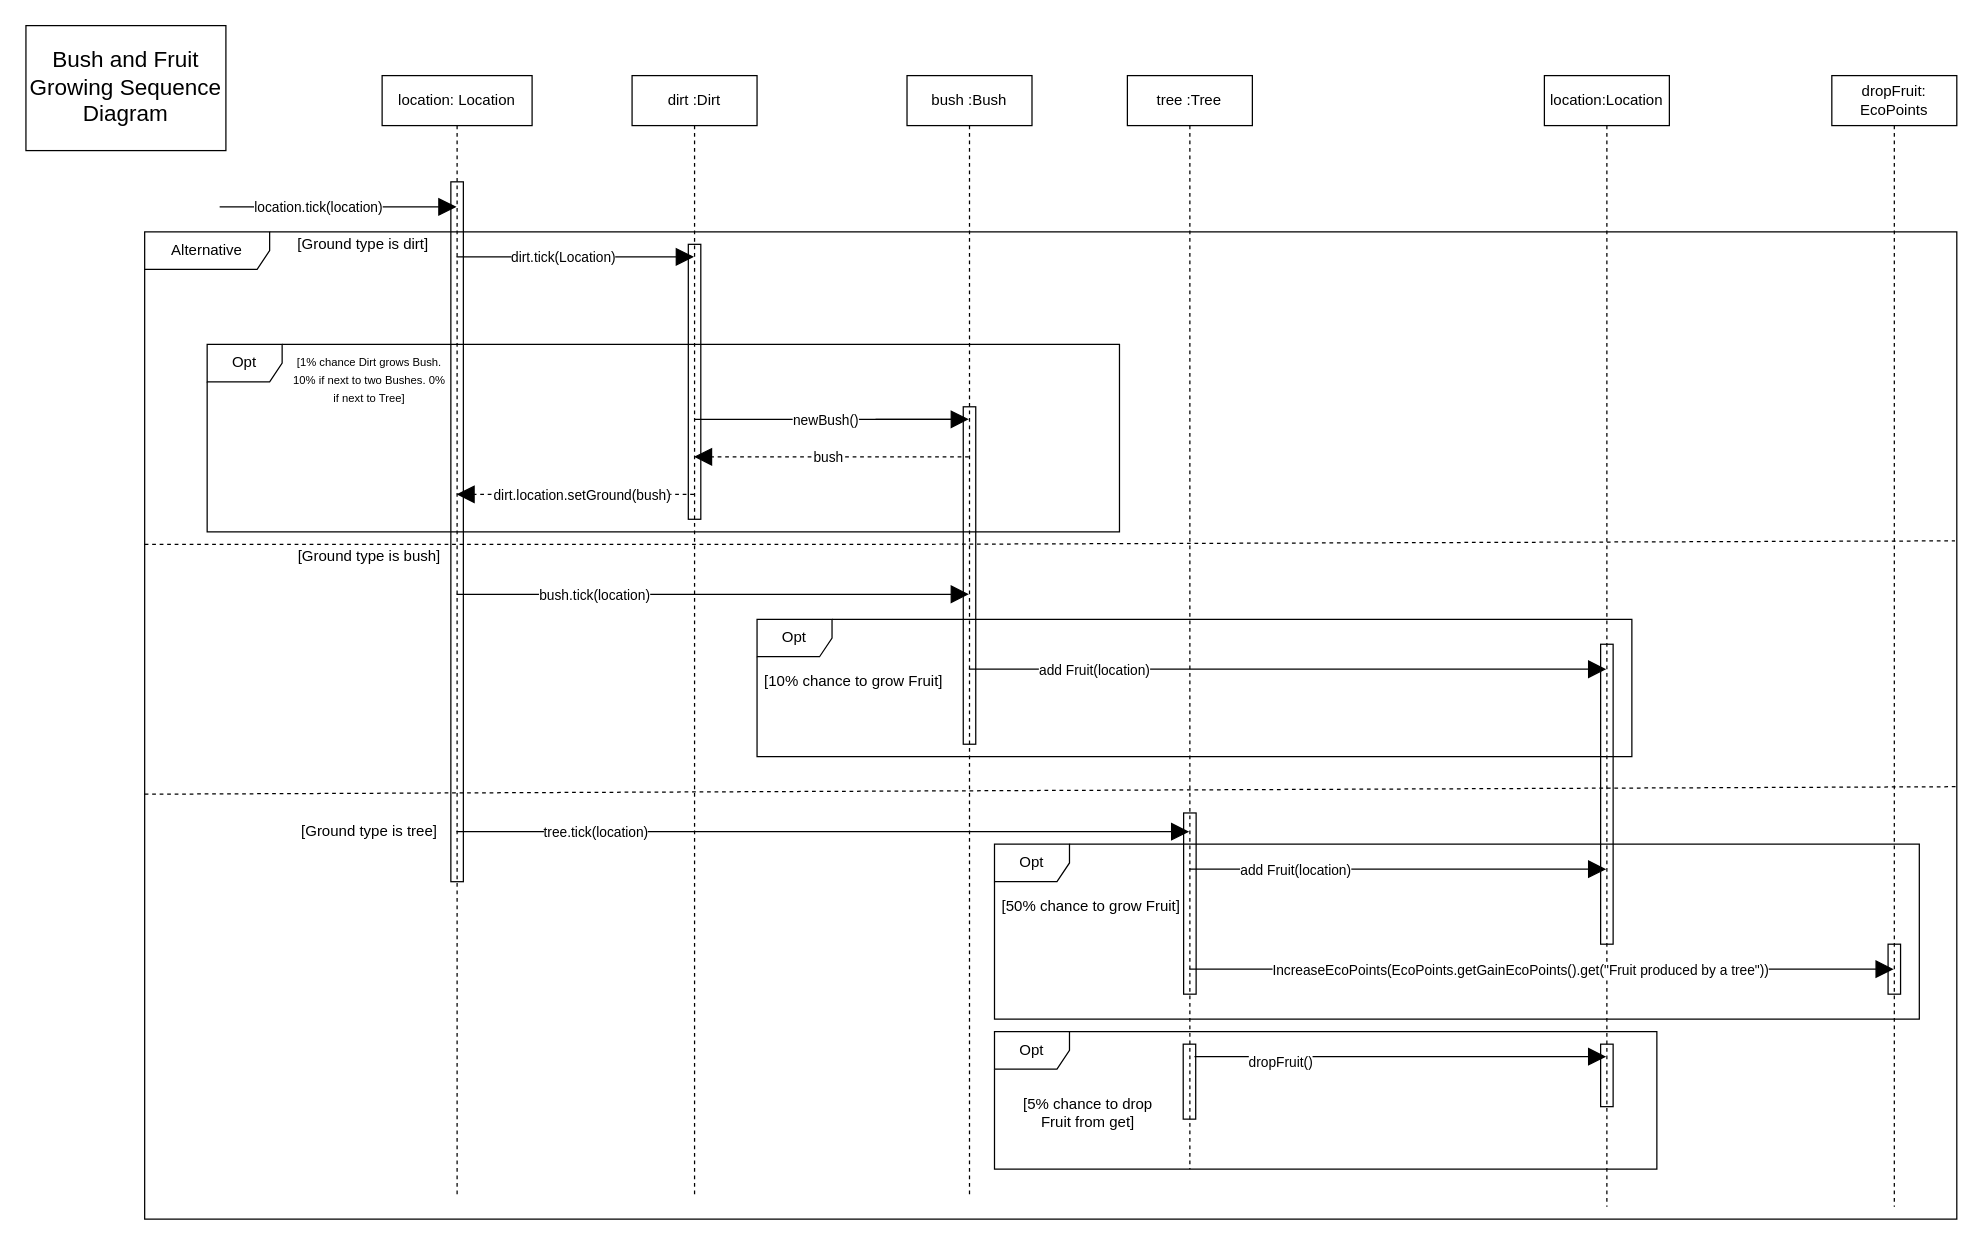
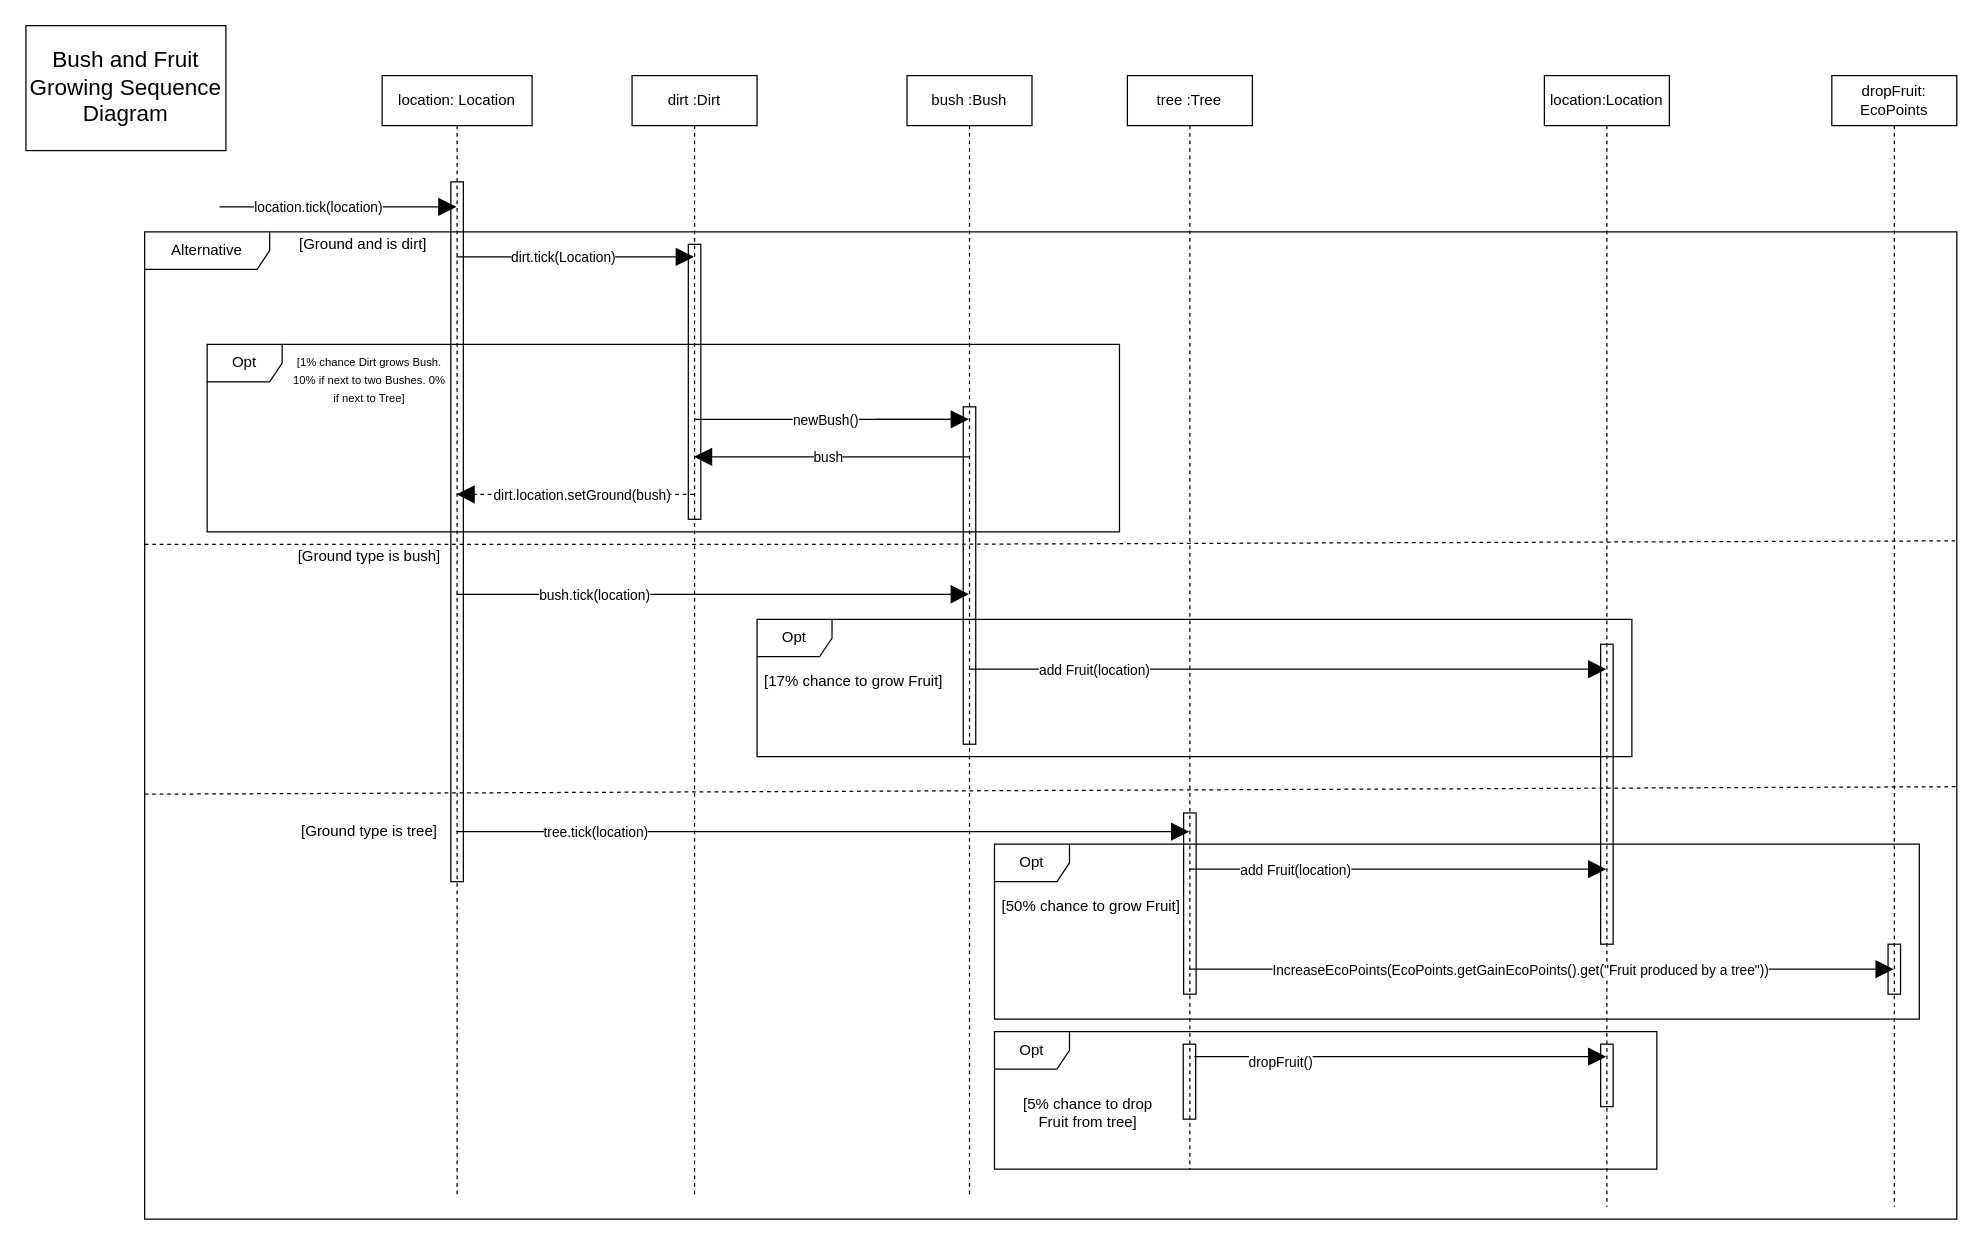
(363, 244) -> (363, 244)
(906, 457) -> (906, 457)
(854, 682) -> (854, 682)
(1088, 1113) -> (1088, 1113)
